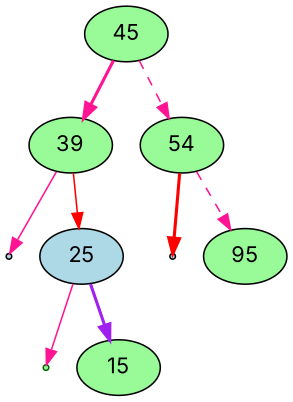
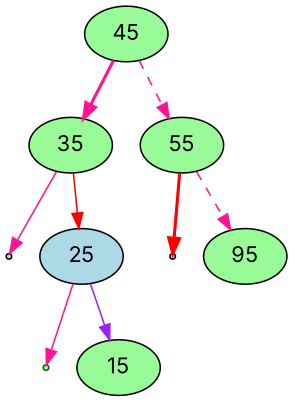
(71, 145) -> (71, 145)
(182, 145) -> (182, 145)
(98, 305) -> (98, 305)
